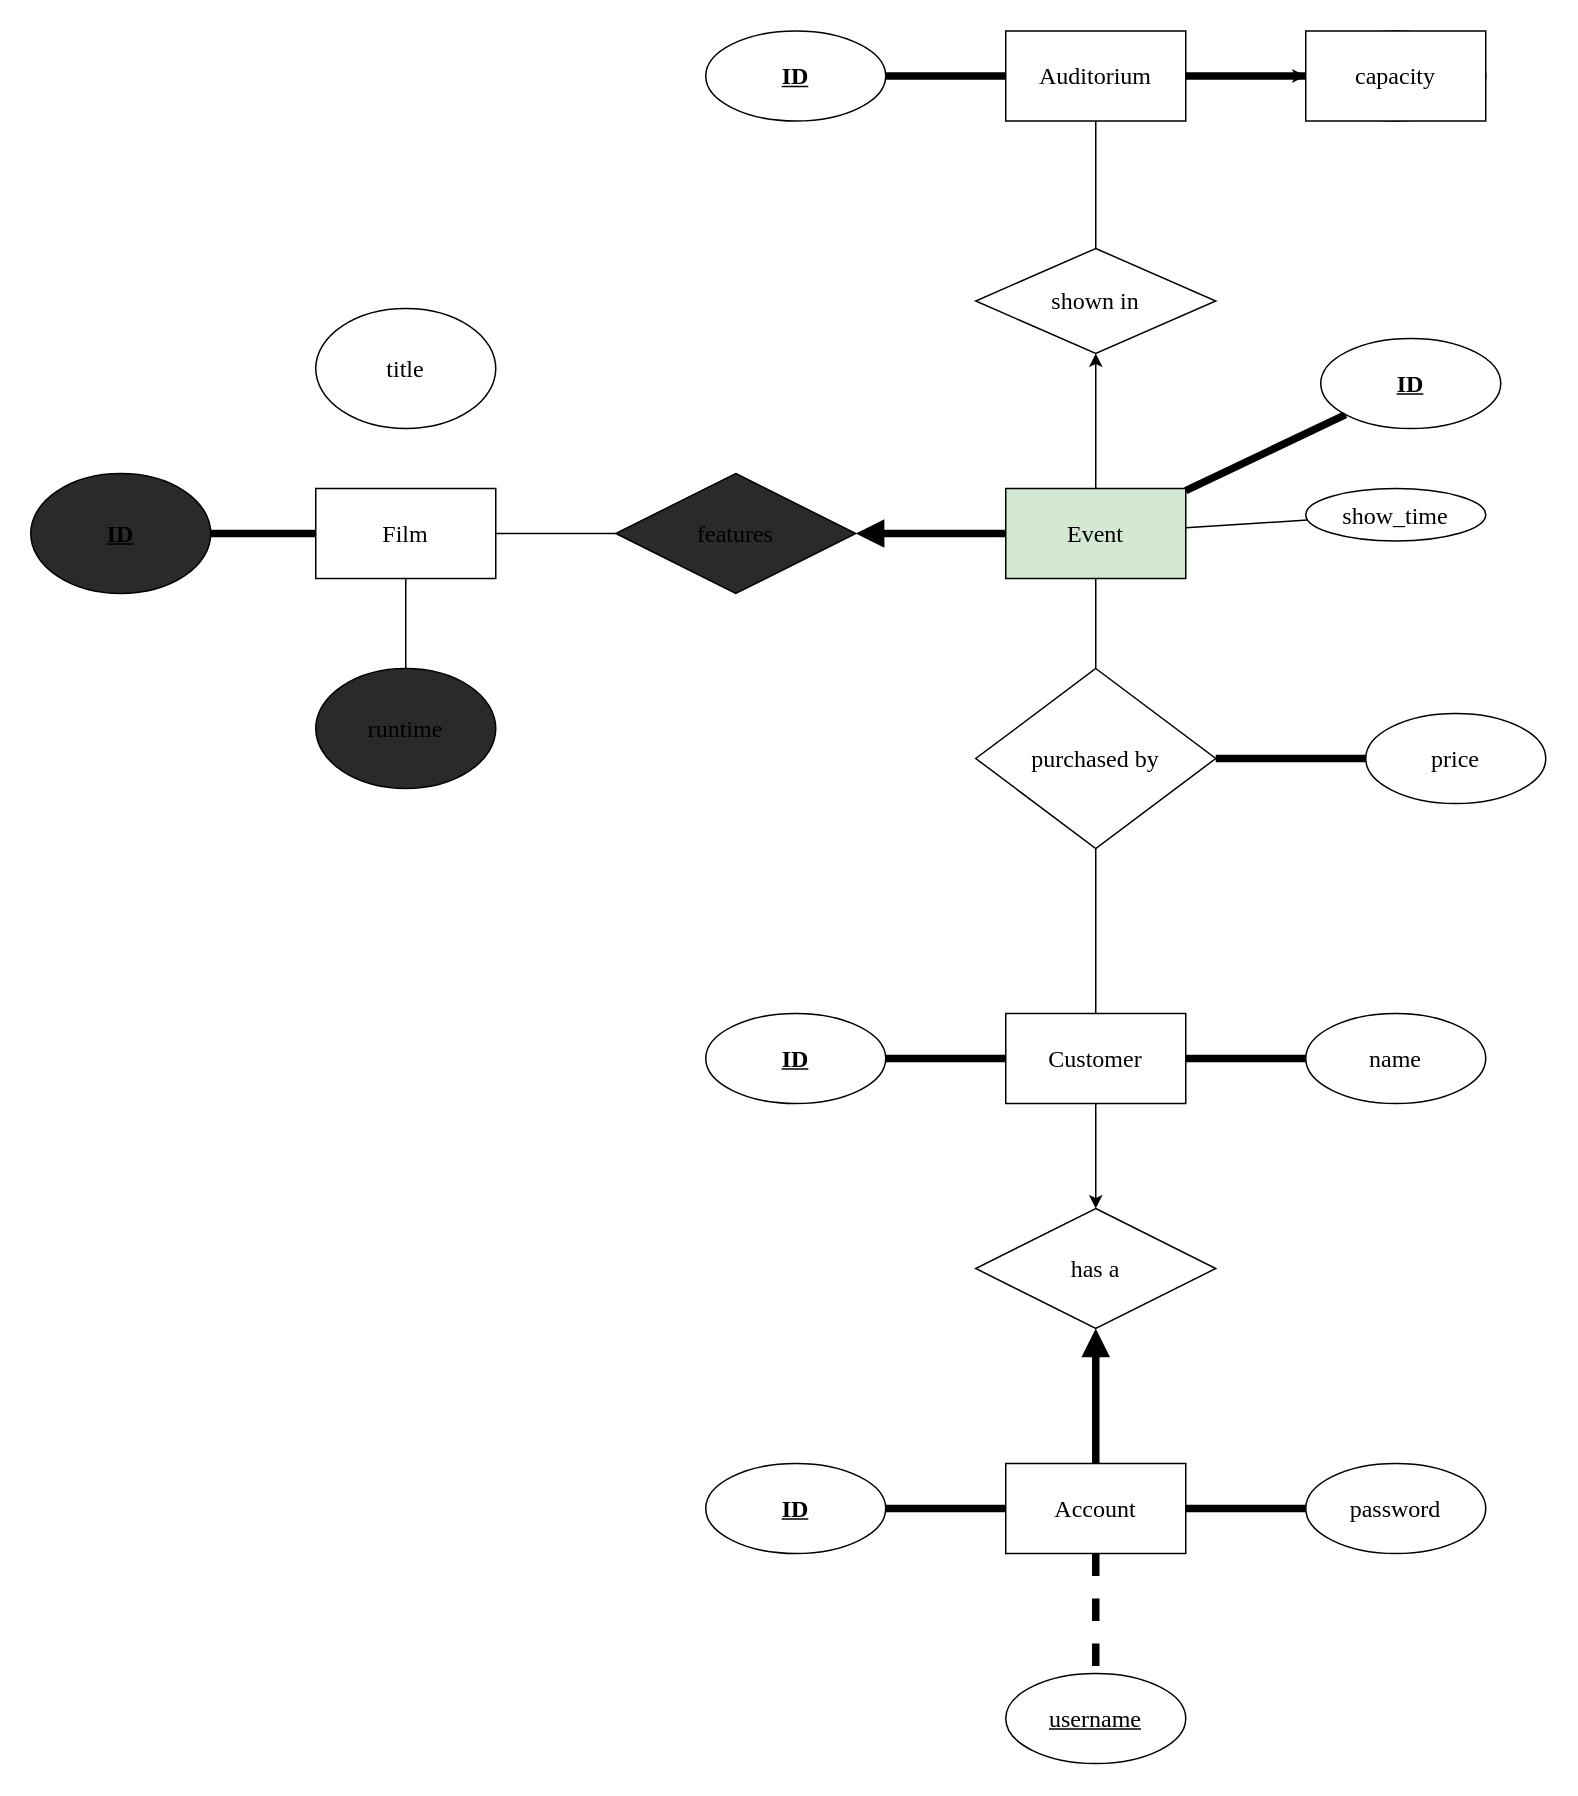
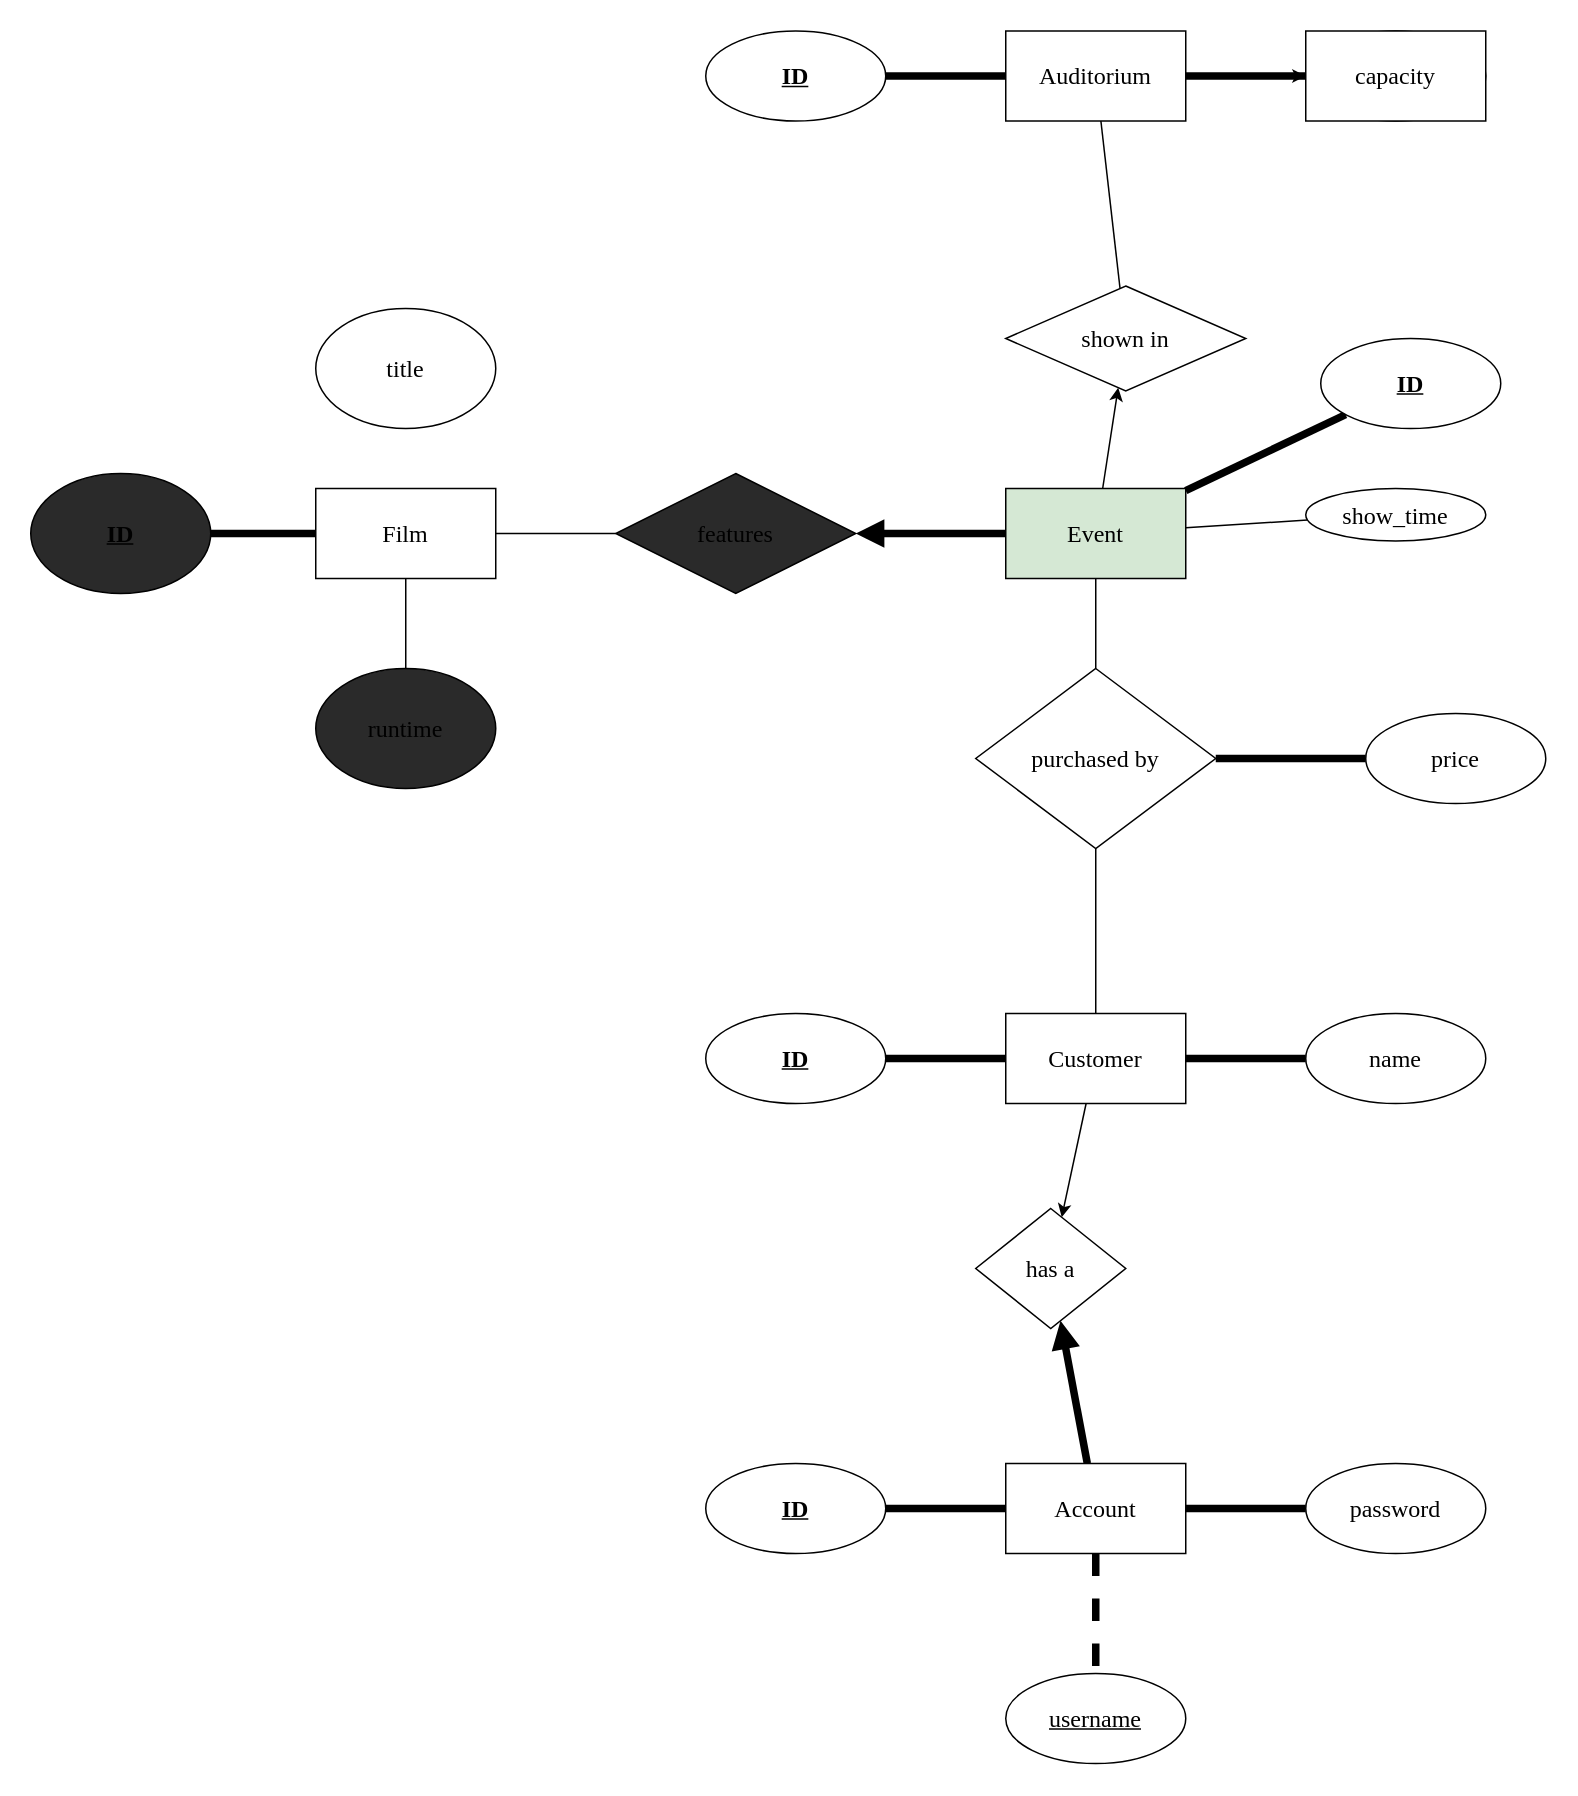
(1096, 301) -> (1126, 338)
(1096, 1268) -> (1051, 1268)
